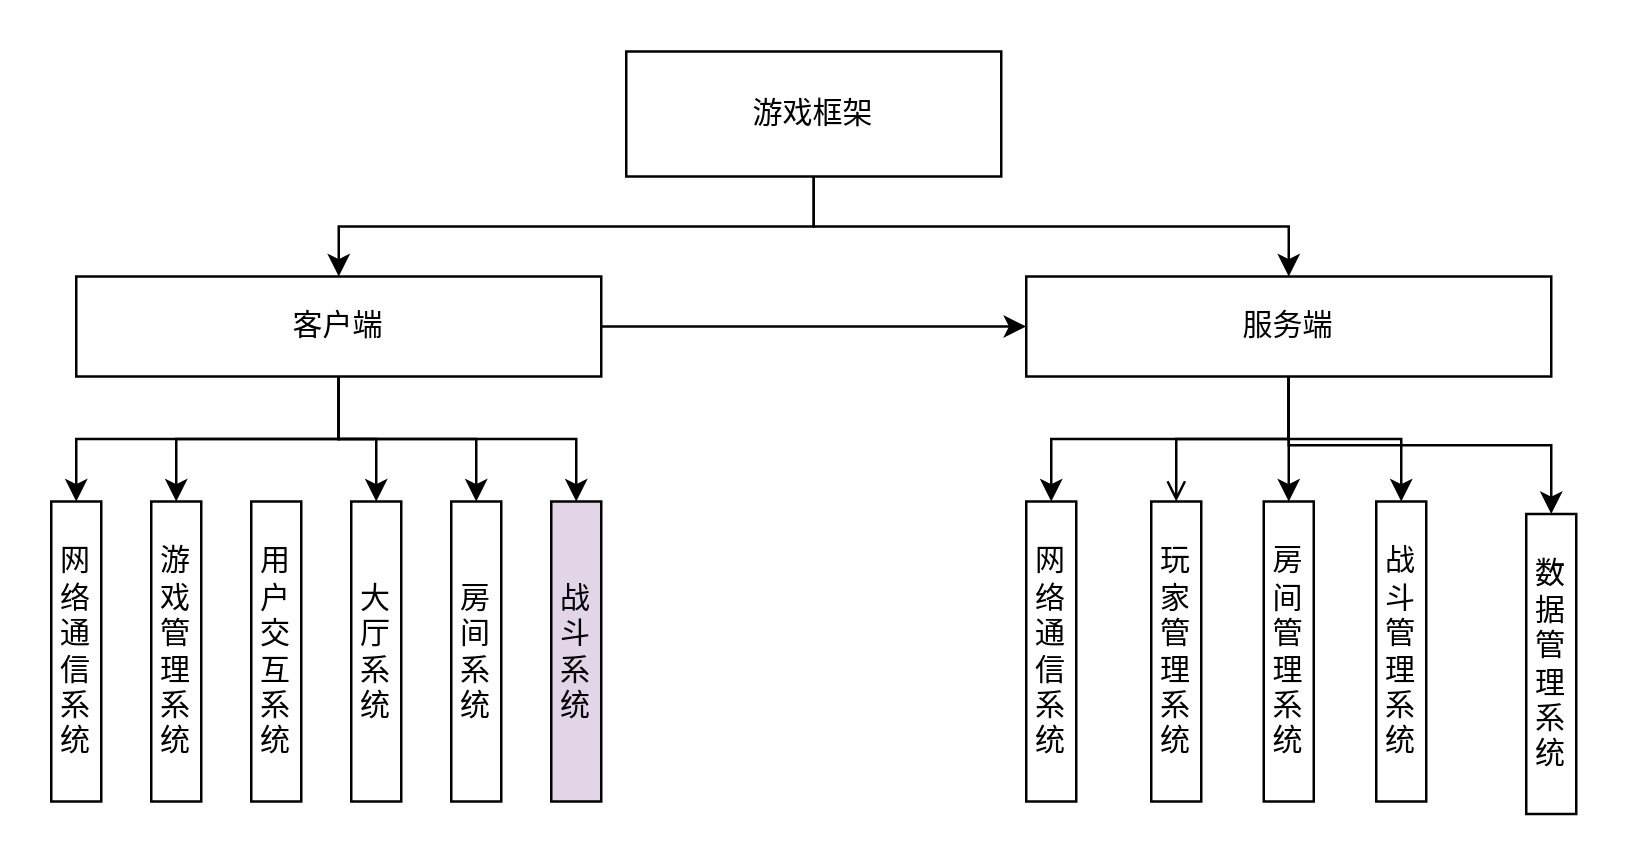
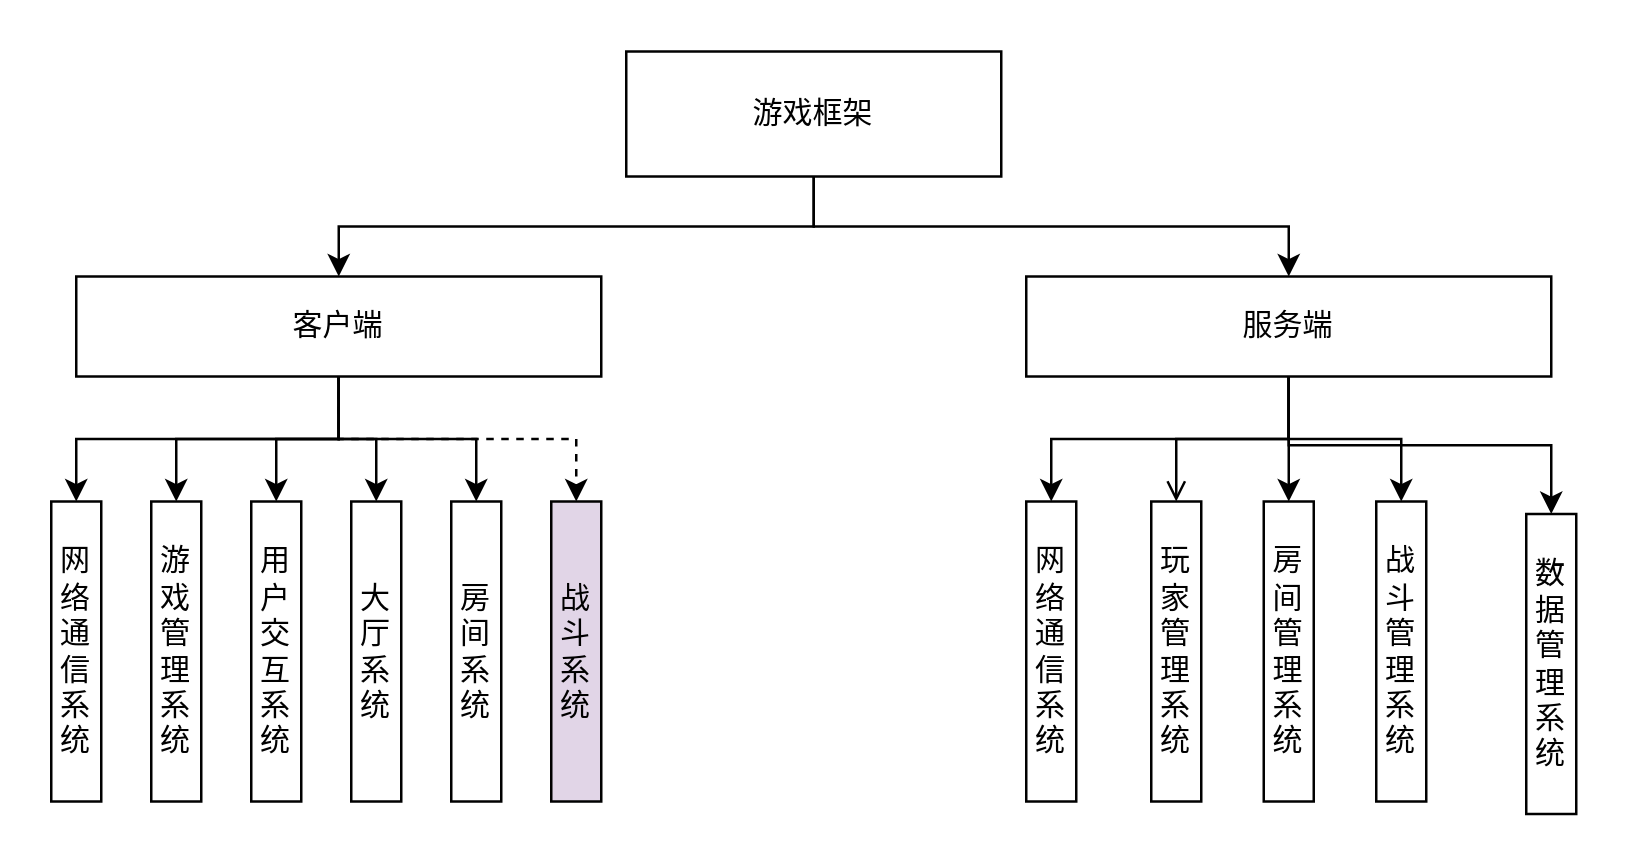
(805, 326) -> (276, 463)
(552, 439) -> (552, 439)
